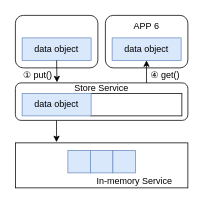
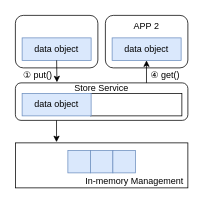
(147, 27) -> (147, 27)
(135, 181) -> (135, 181)
